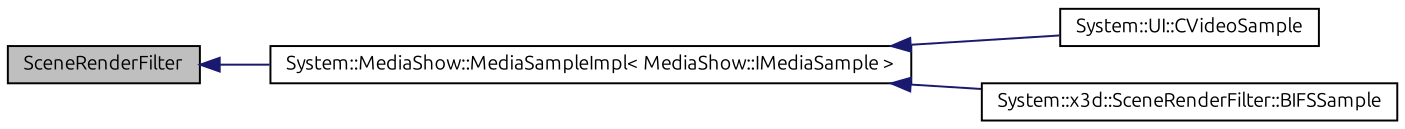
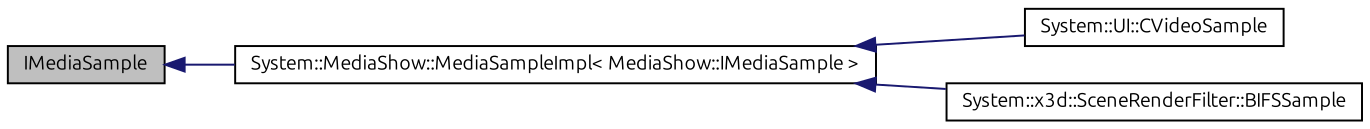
(104, 65) -> (86, 65)
